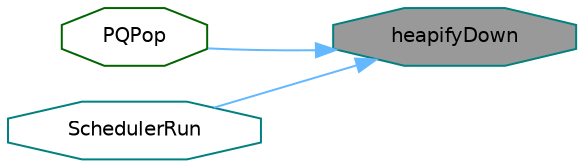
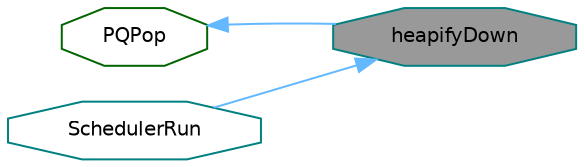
(262, 50) -> (282, 24)
